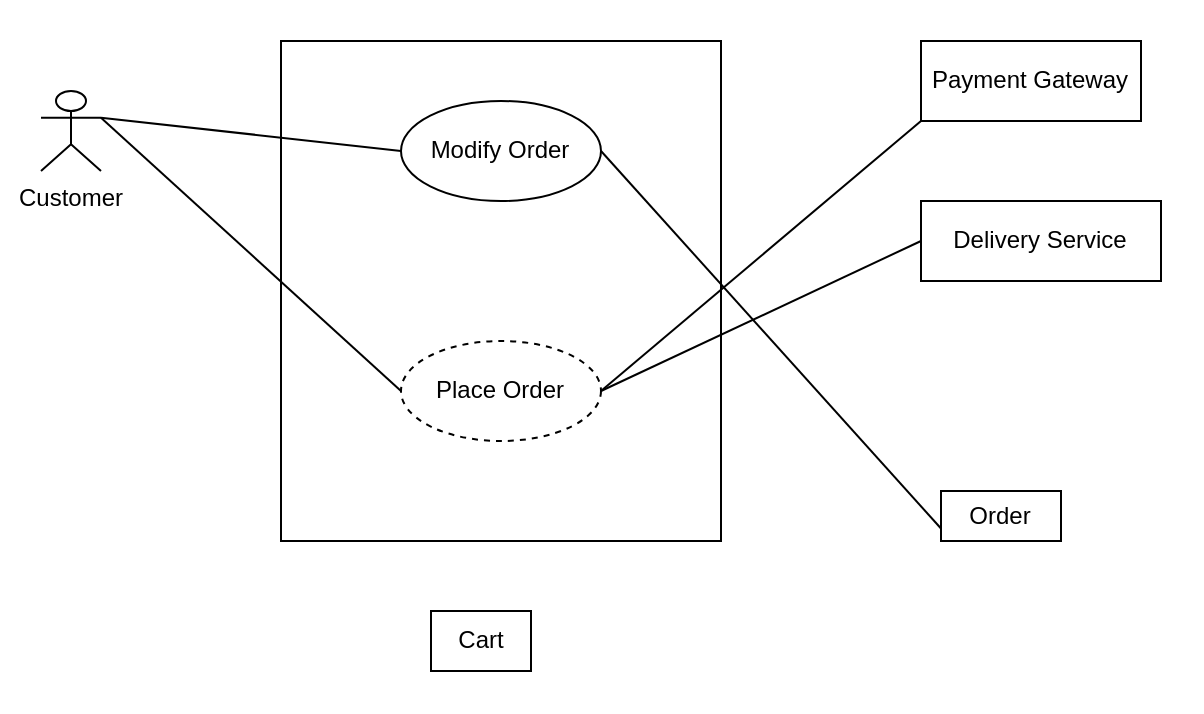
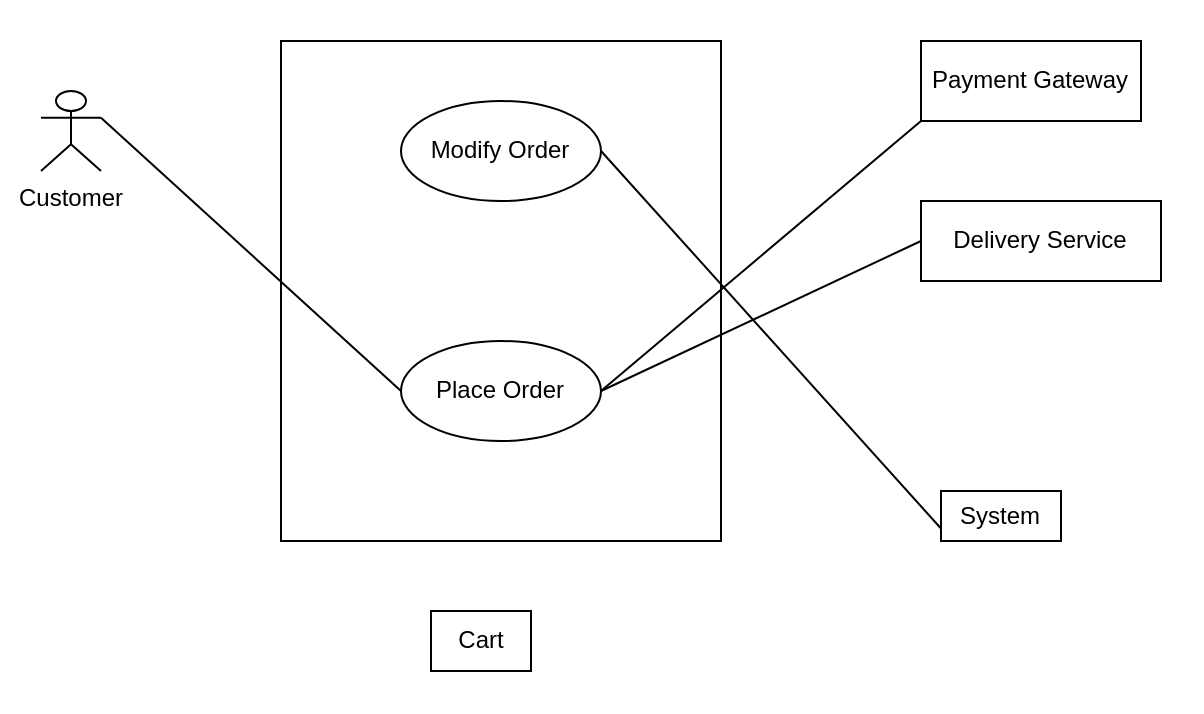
(253, 135) -> none
(501, 391) -> (501, 391)
(1001, 517) -> (1001, 517)
